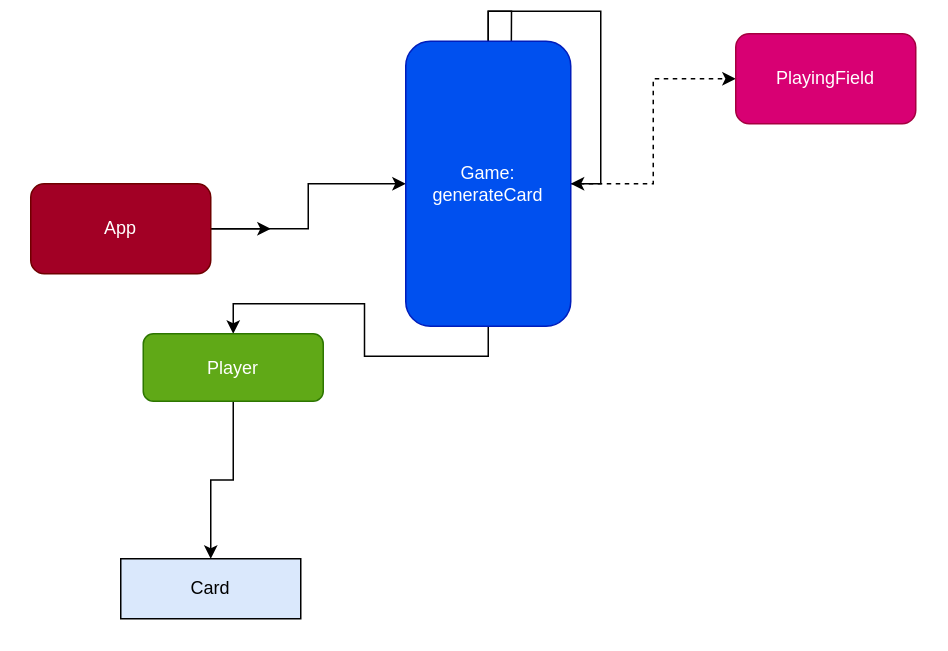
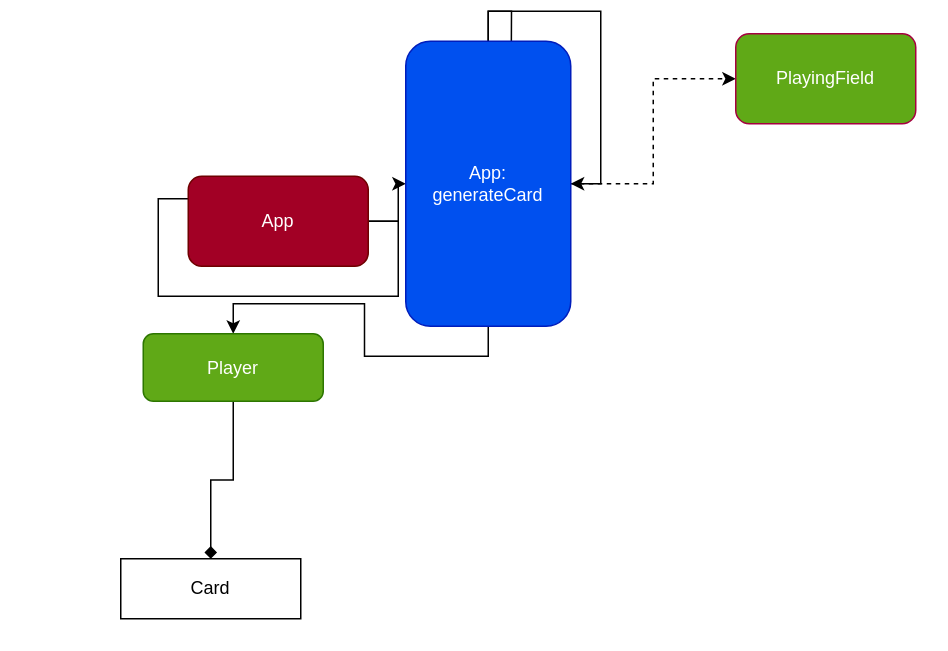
(826, 79) -> (826, 79)
(488, 184) -> (488, 184)
(121, 229) -> (278, 221)
(211, 547) -> (211, 546)
(211, 589) -> (211, 589)
